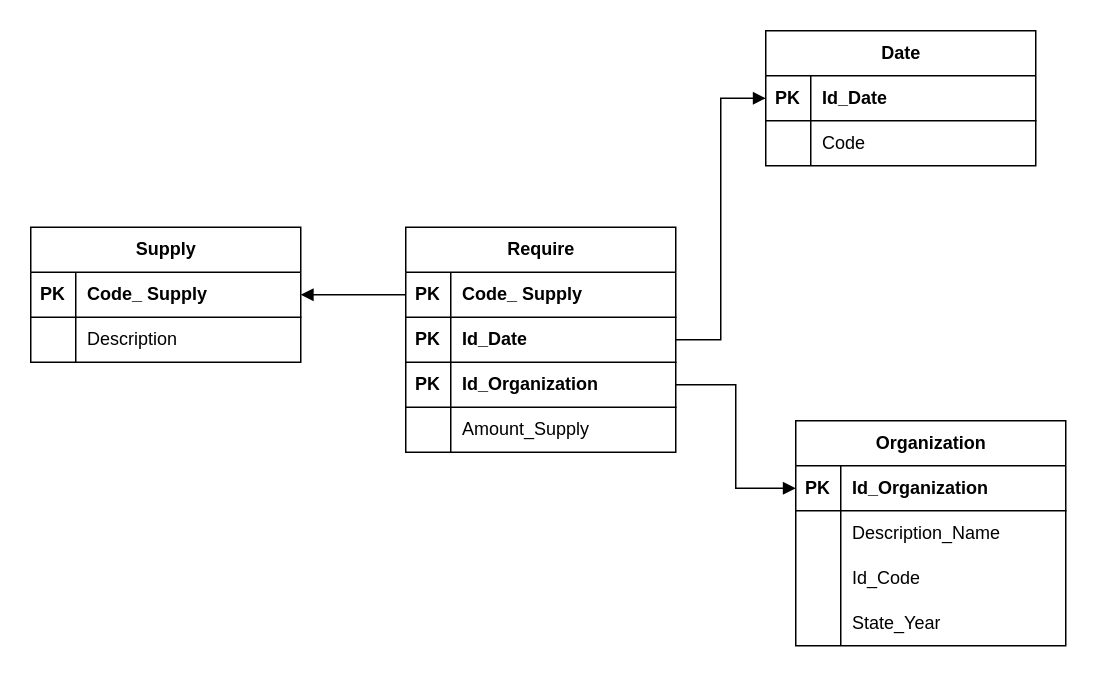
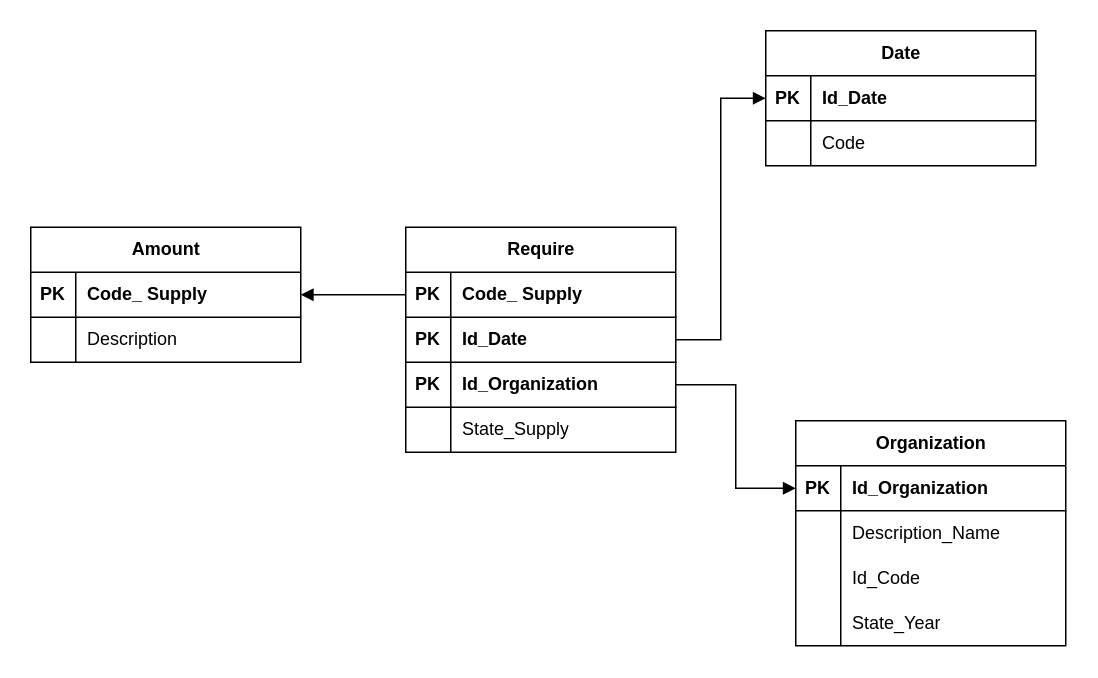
(167, 250) -> (167, 250)
(526, 430) -> (521, 430)
